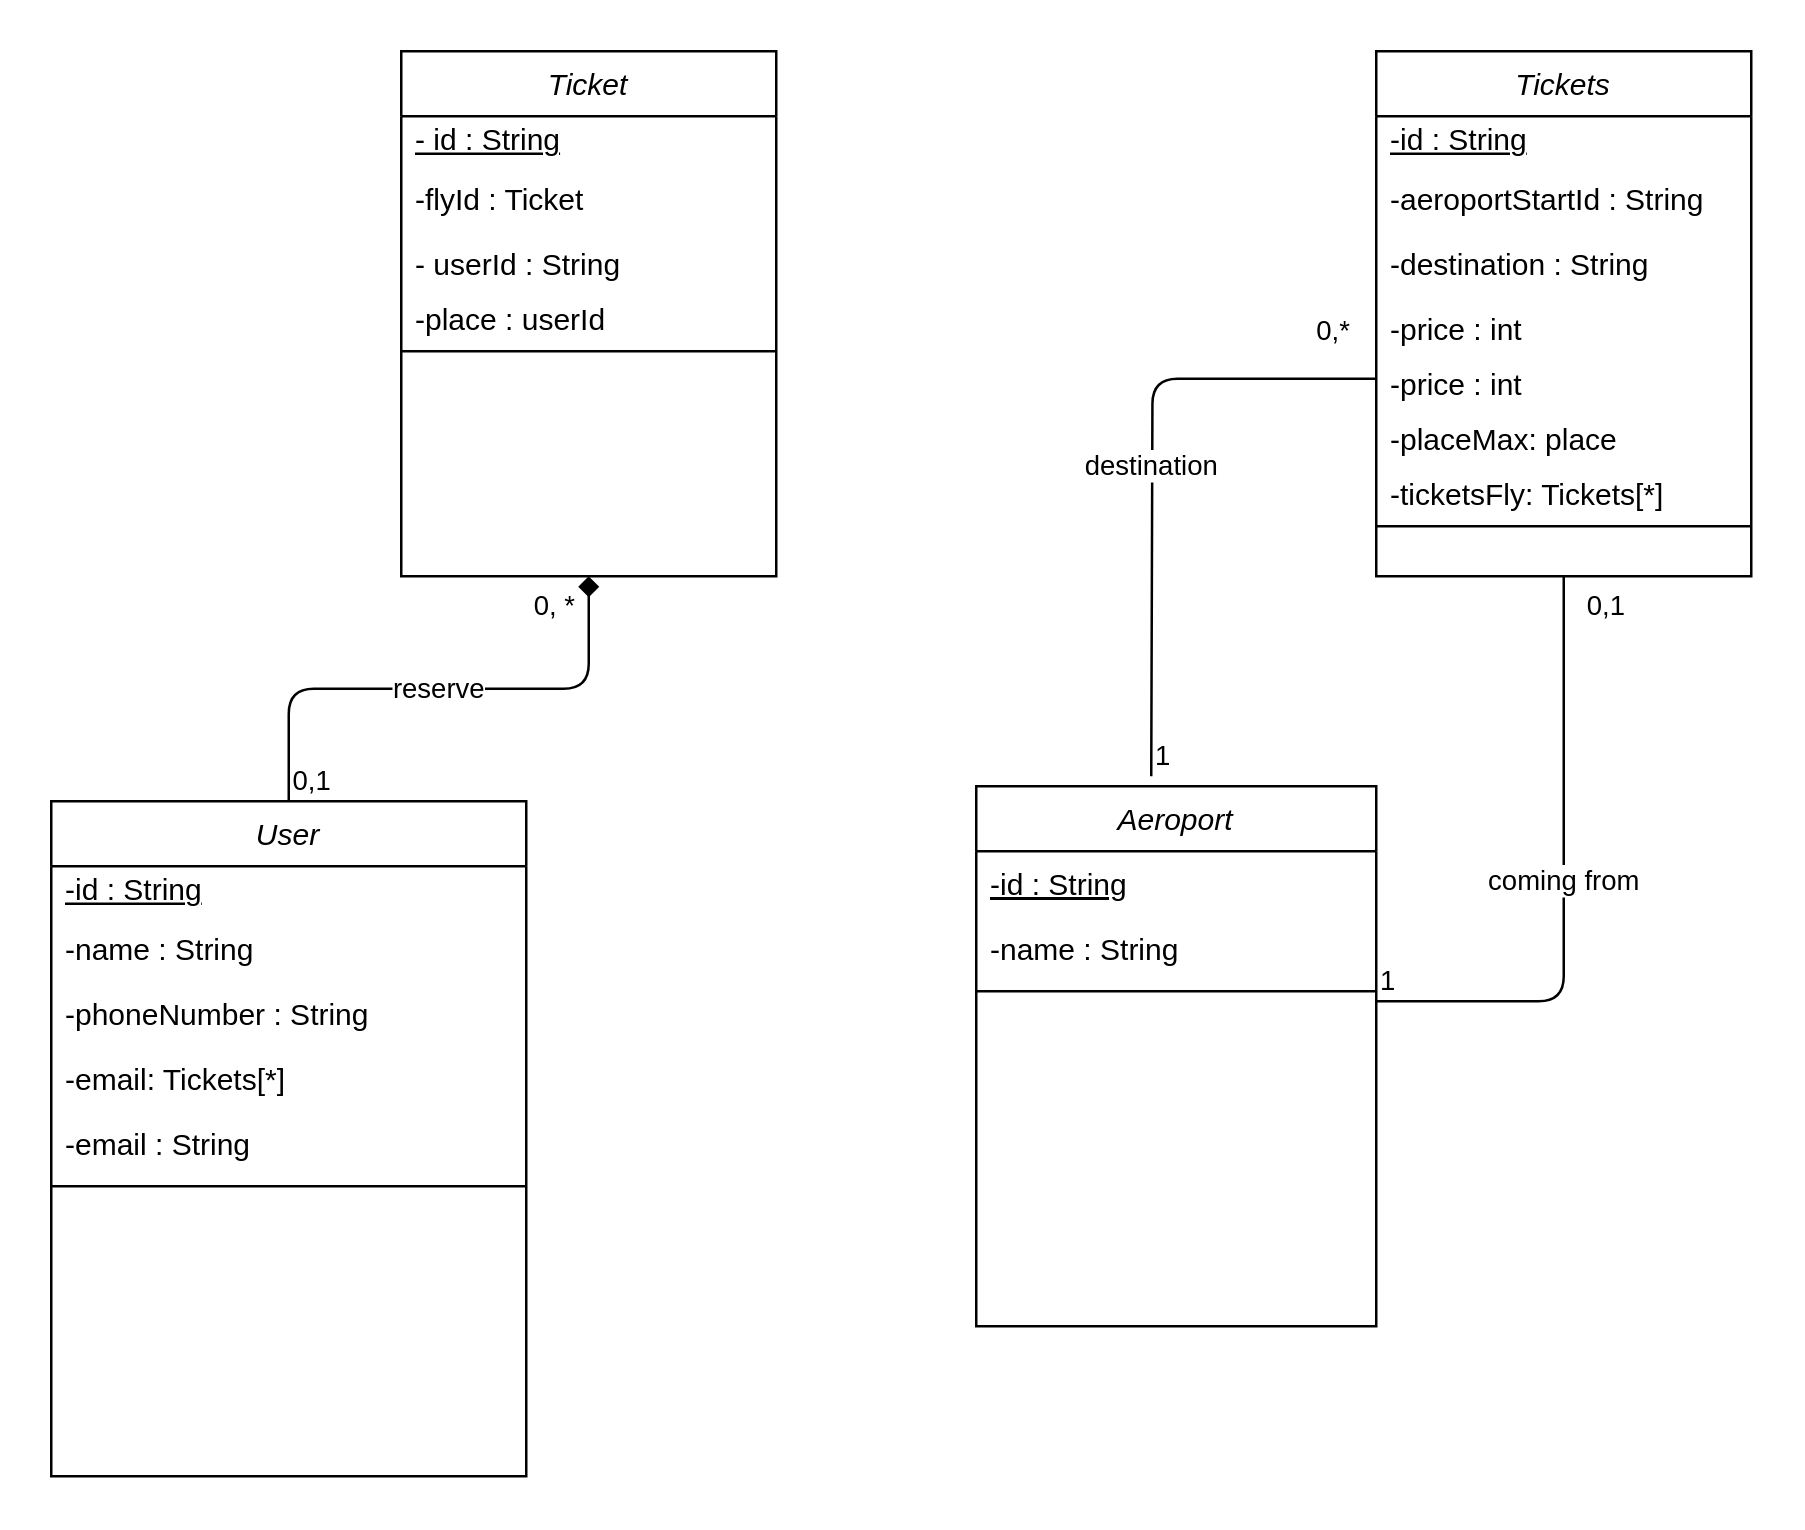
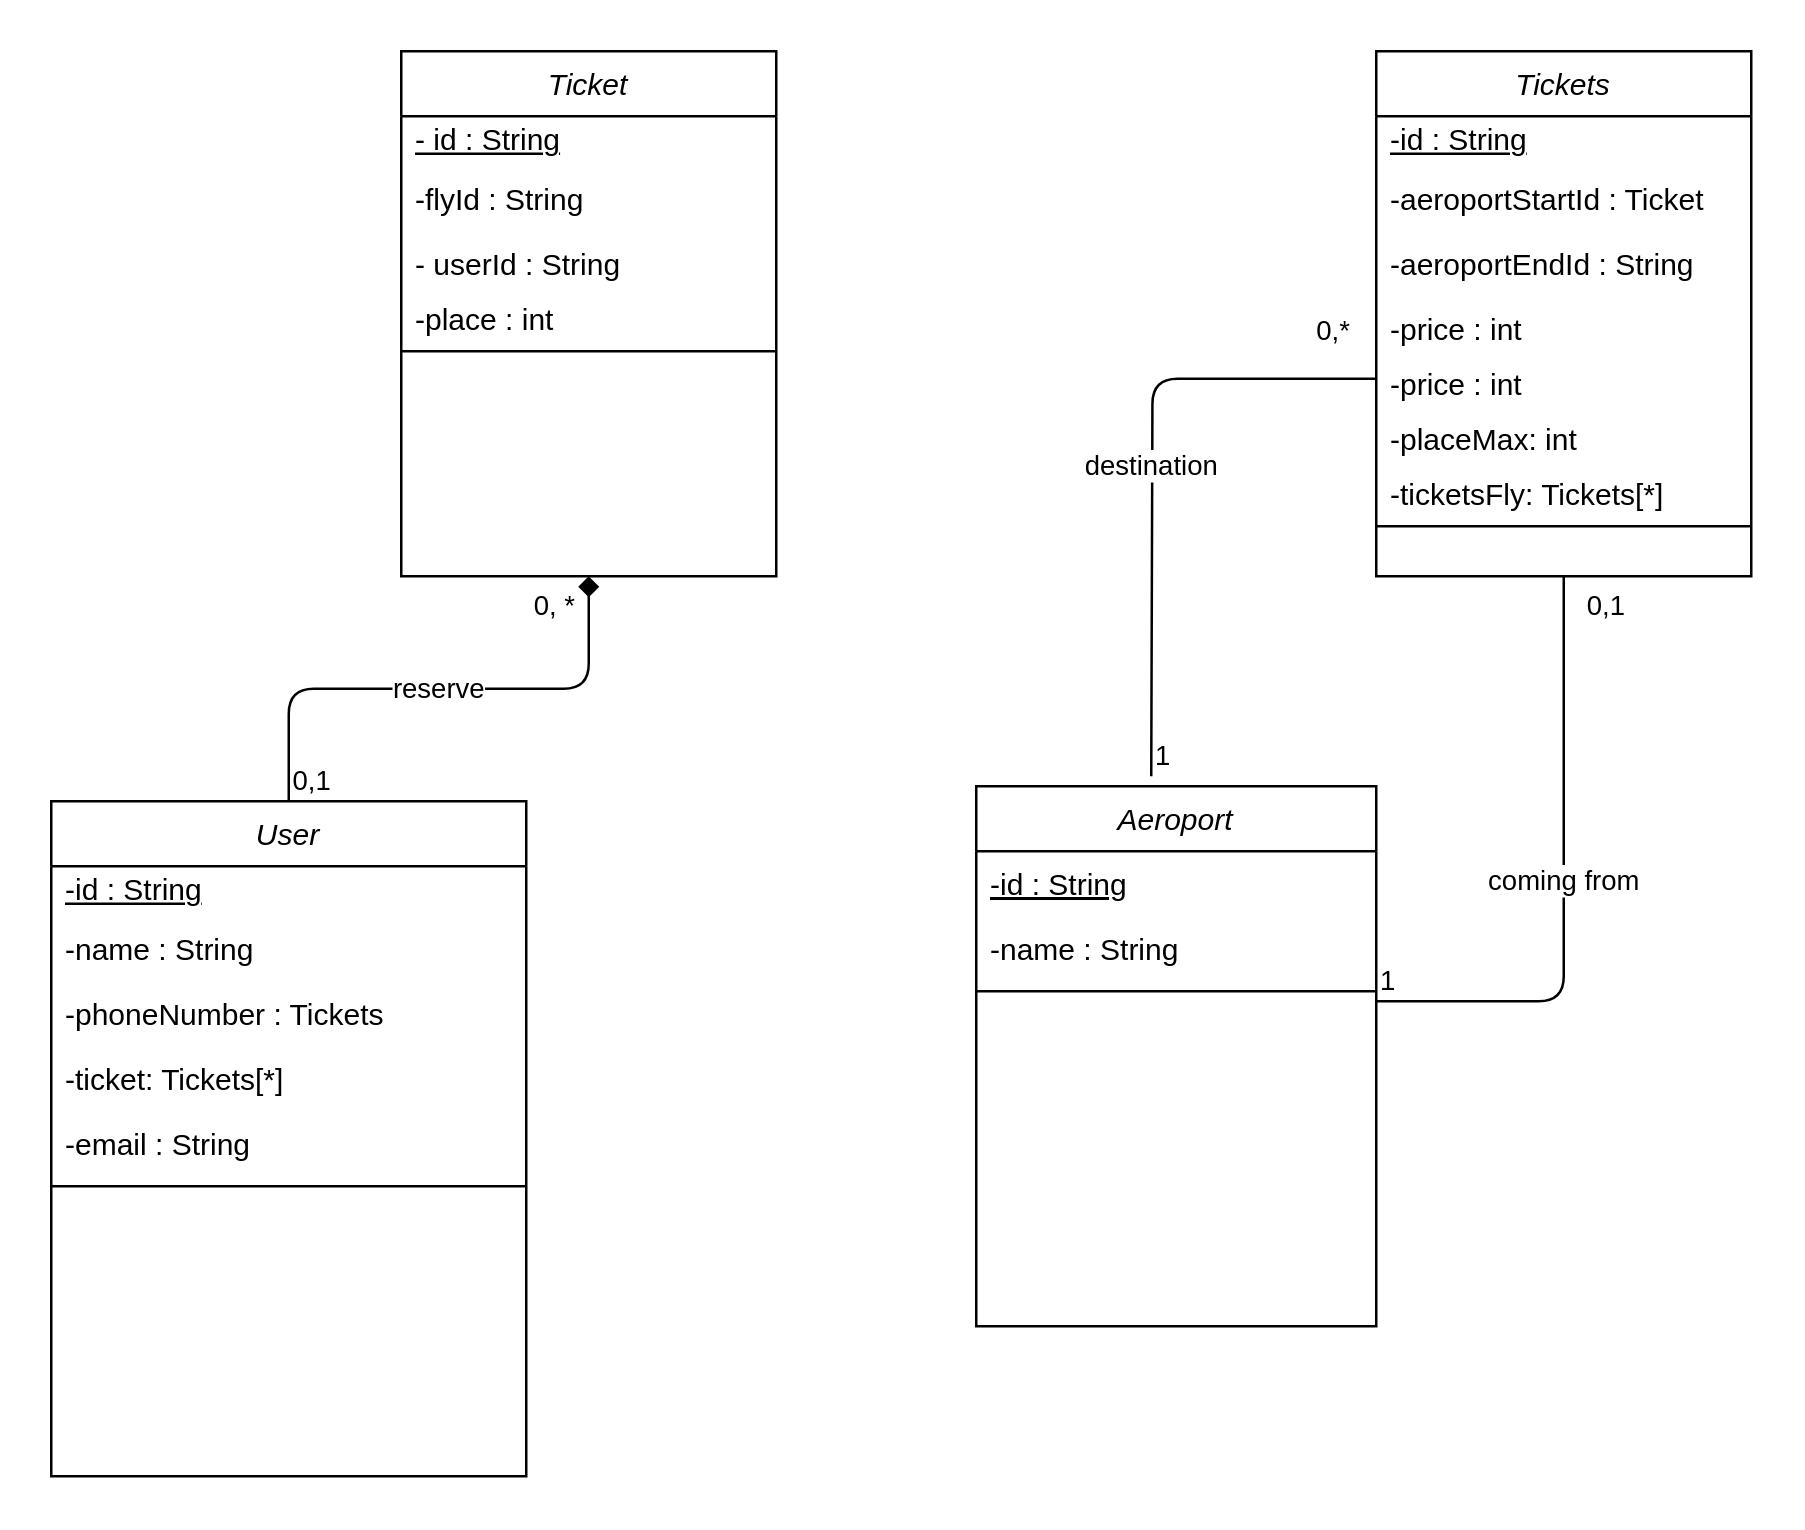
(522, 200) -> (522, 200)
(1584, 200) -> (1584, 200)
(1543, 265) -> (1568, 265)
(525, 320) -> (496, 320)
(1509, 440) -> (1492, 440)
(226, 1015) -> (234, 1015)
(197, 1080) -> (209, 1080)
